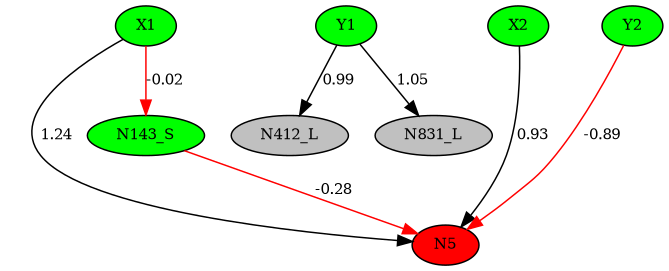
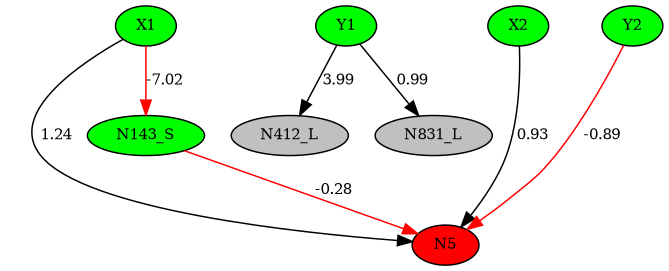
(164, 81) -> (164, 81)
(339, 81) -> (339, 81)
(413, 81) -> (413, 81)
